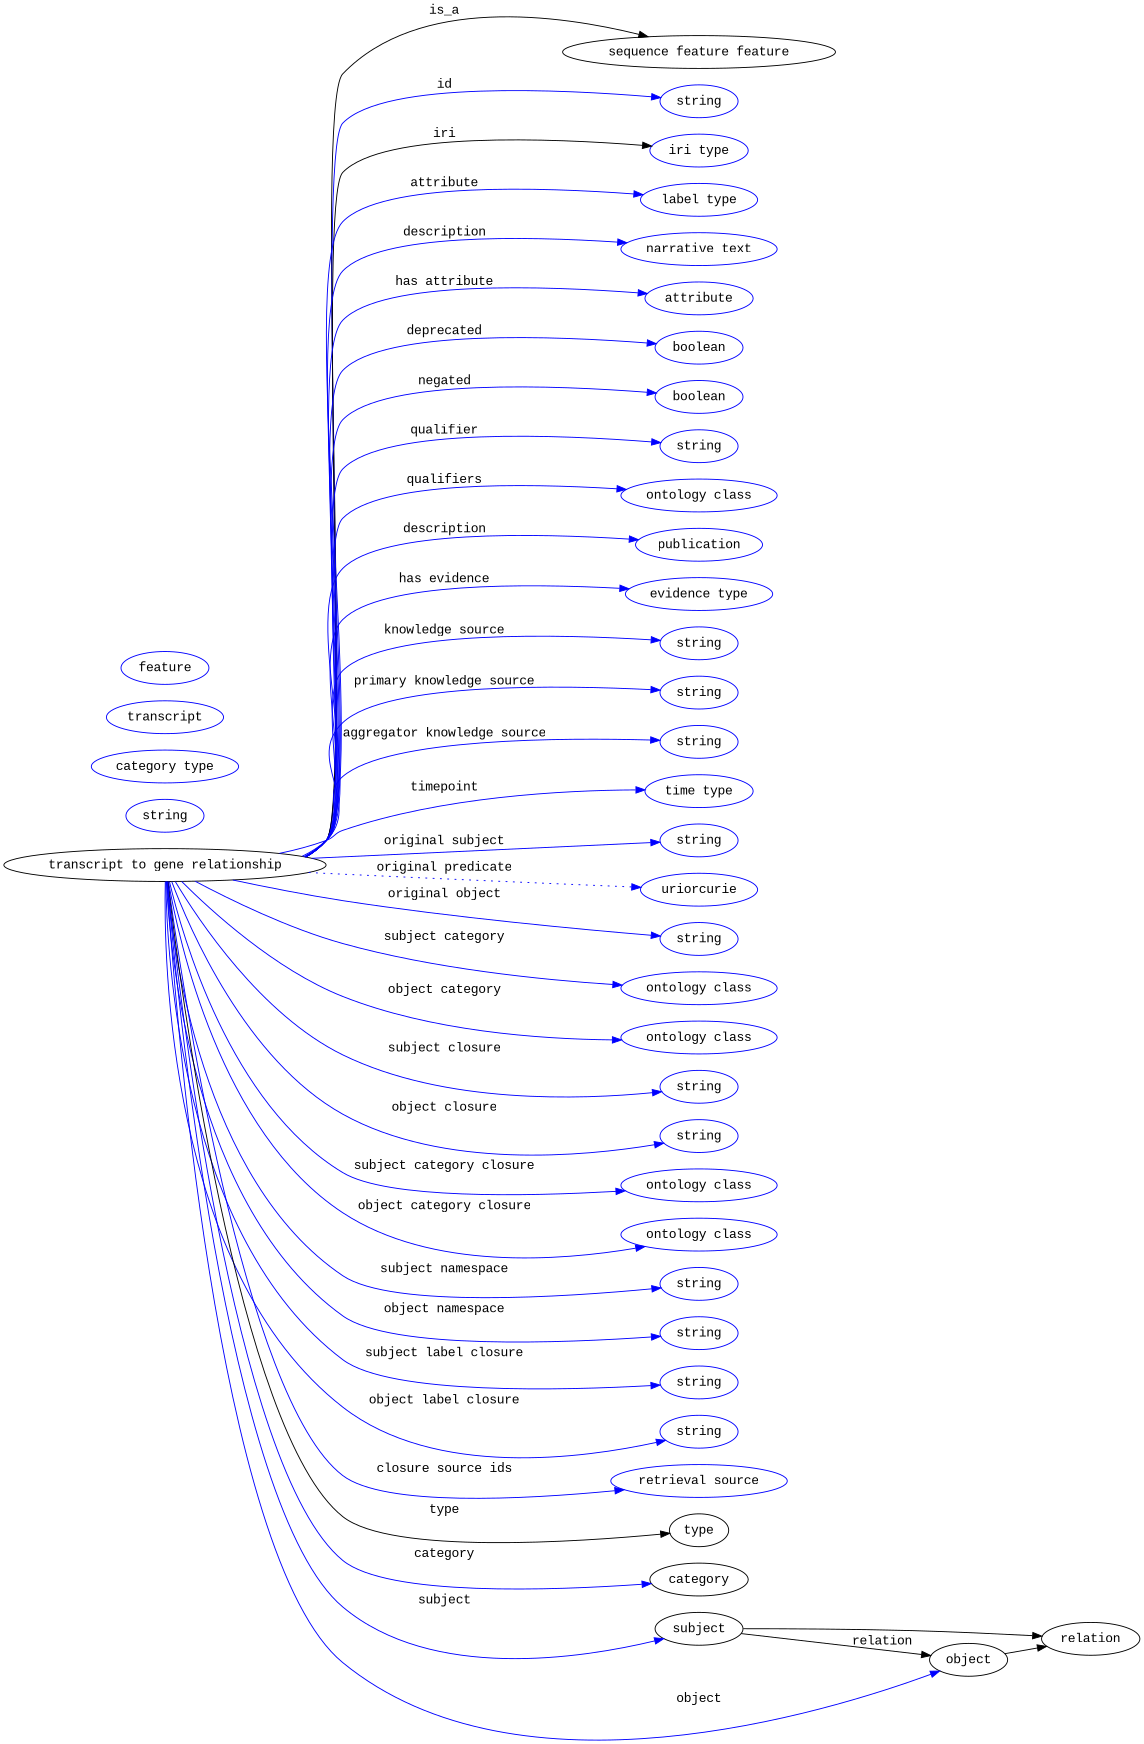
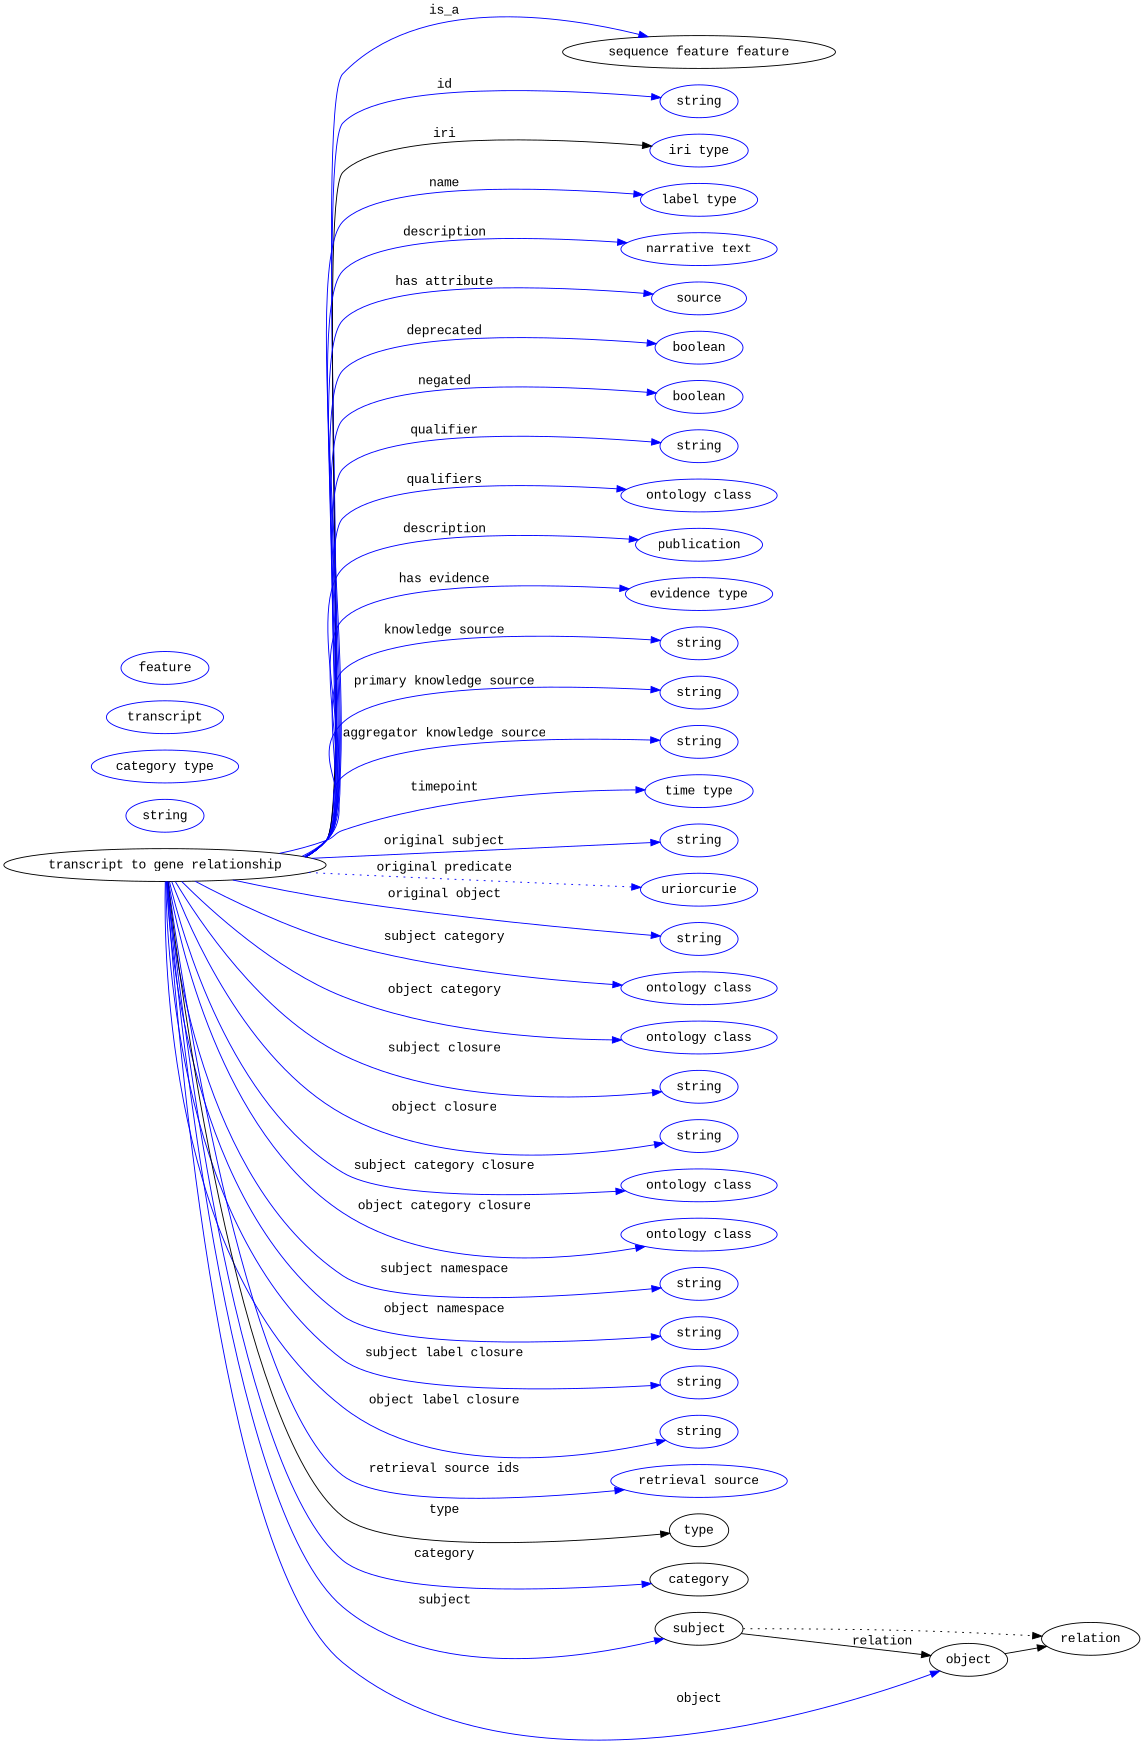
(334, 121) -> (334, 121)
(444, 183) -> (444, 183)
(699, 298) -> (699, 298)
(444, 1469) -> (444, 1469)
(888, 1630) -> (888, 1630)
